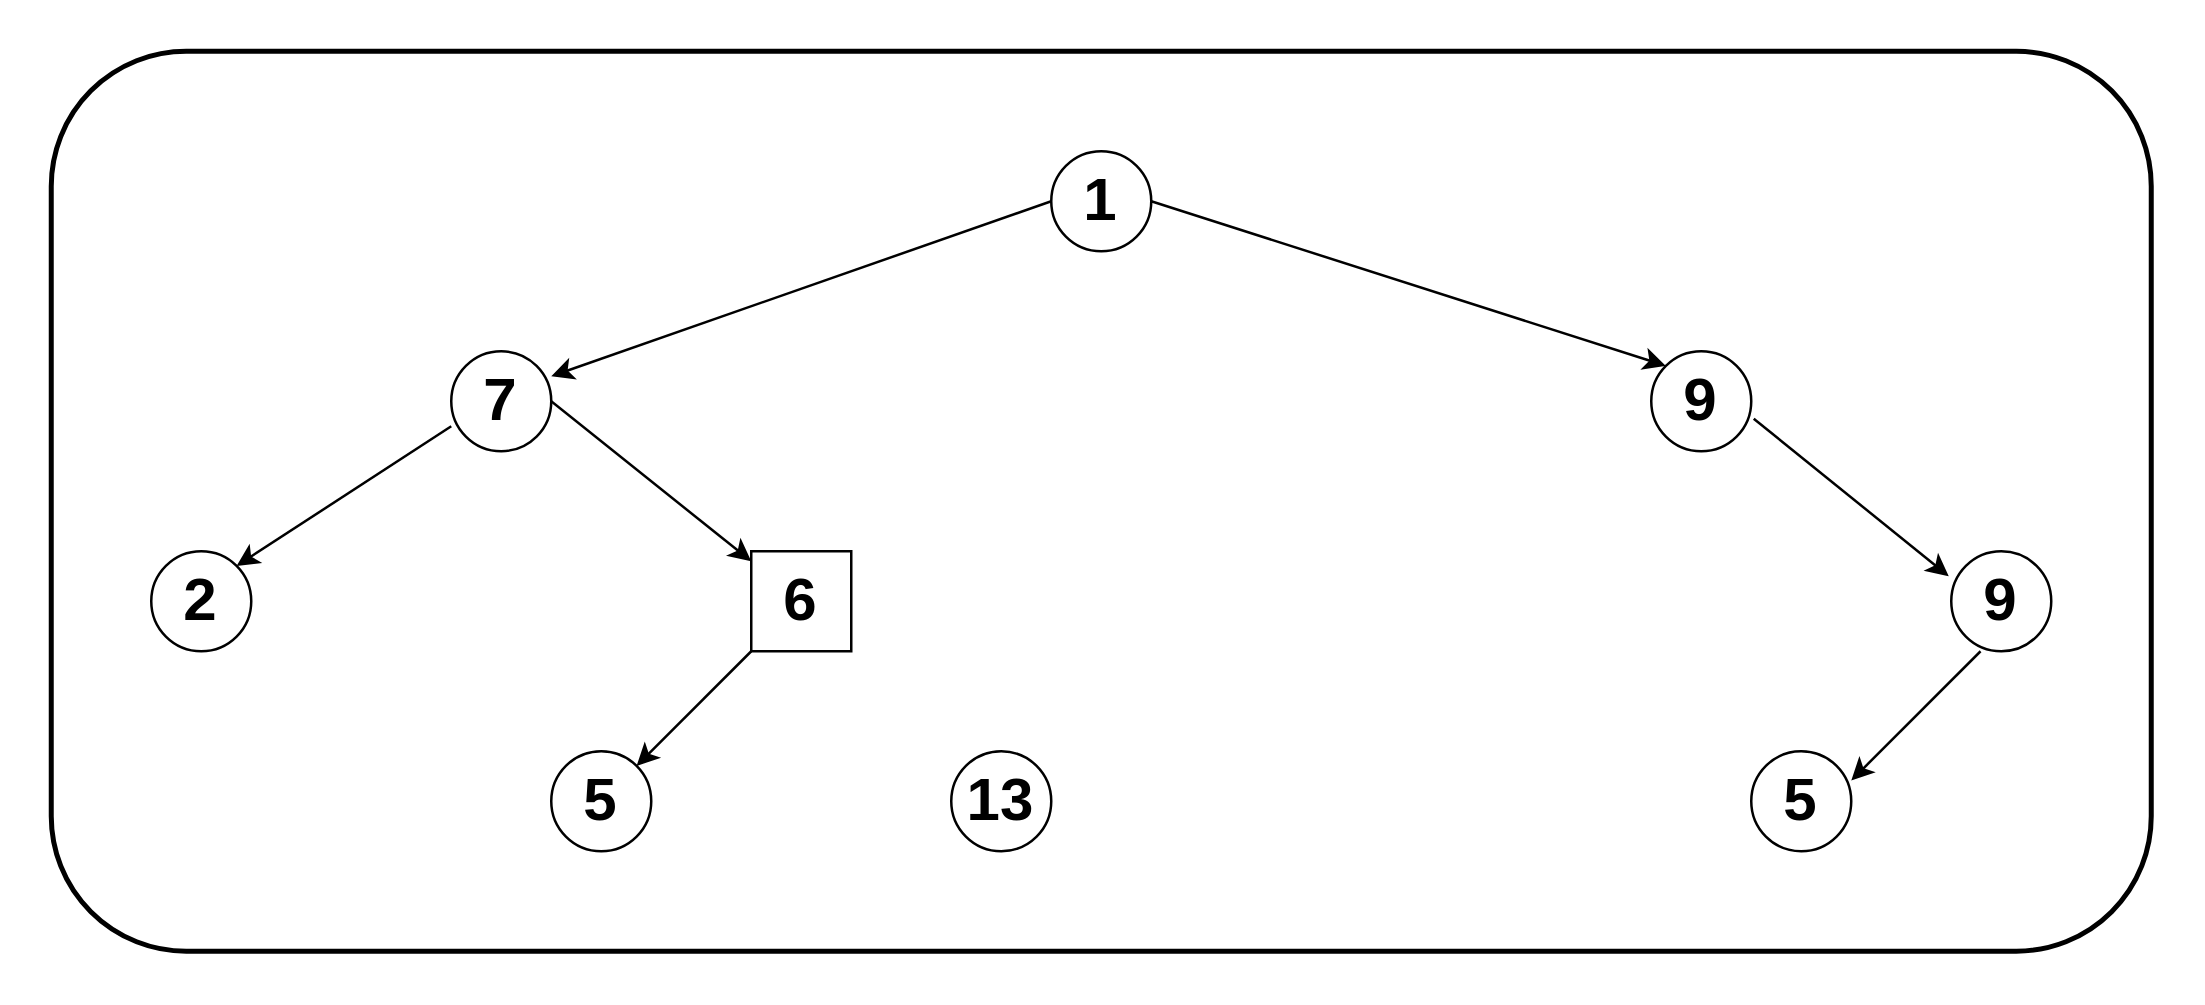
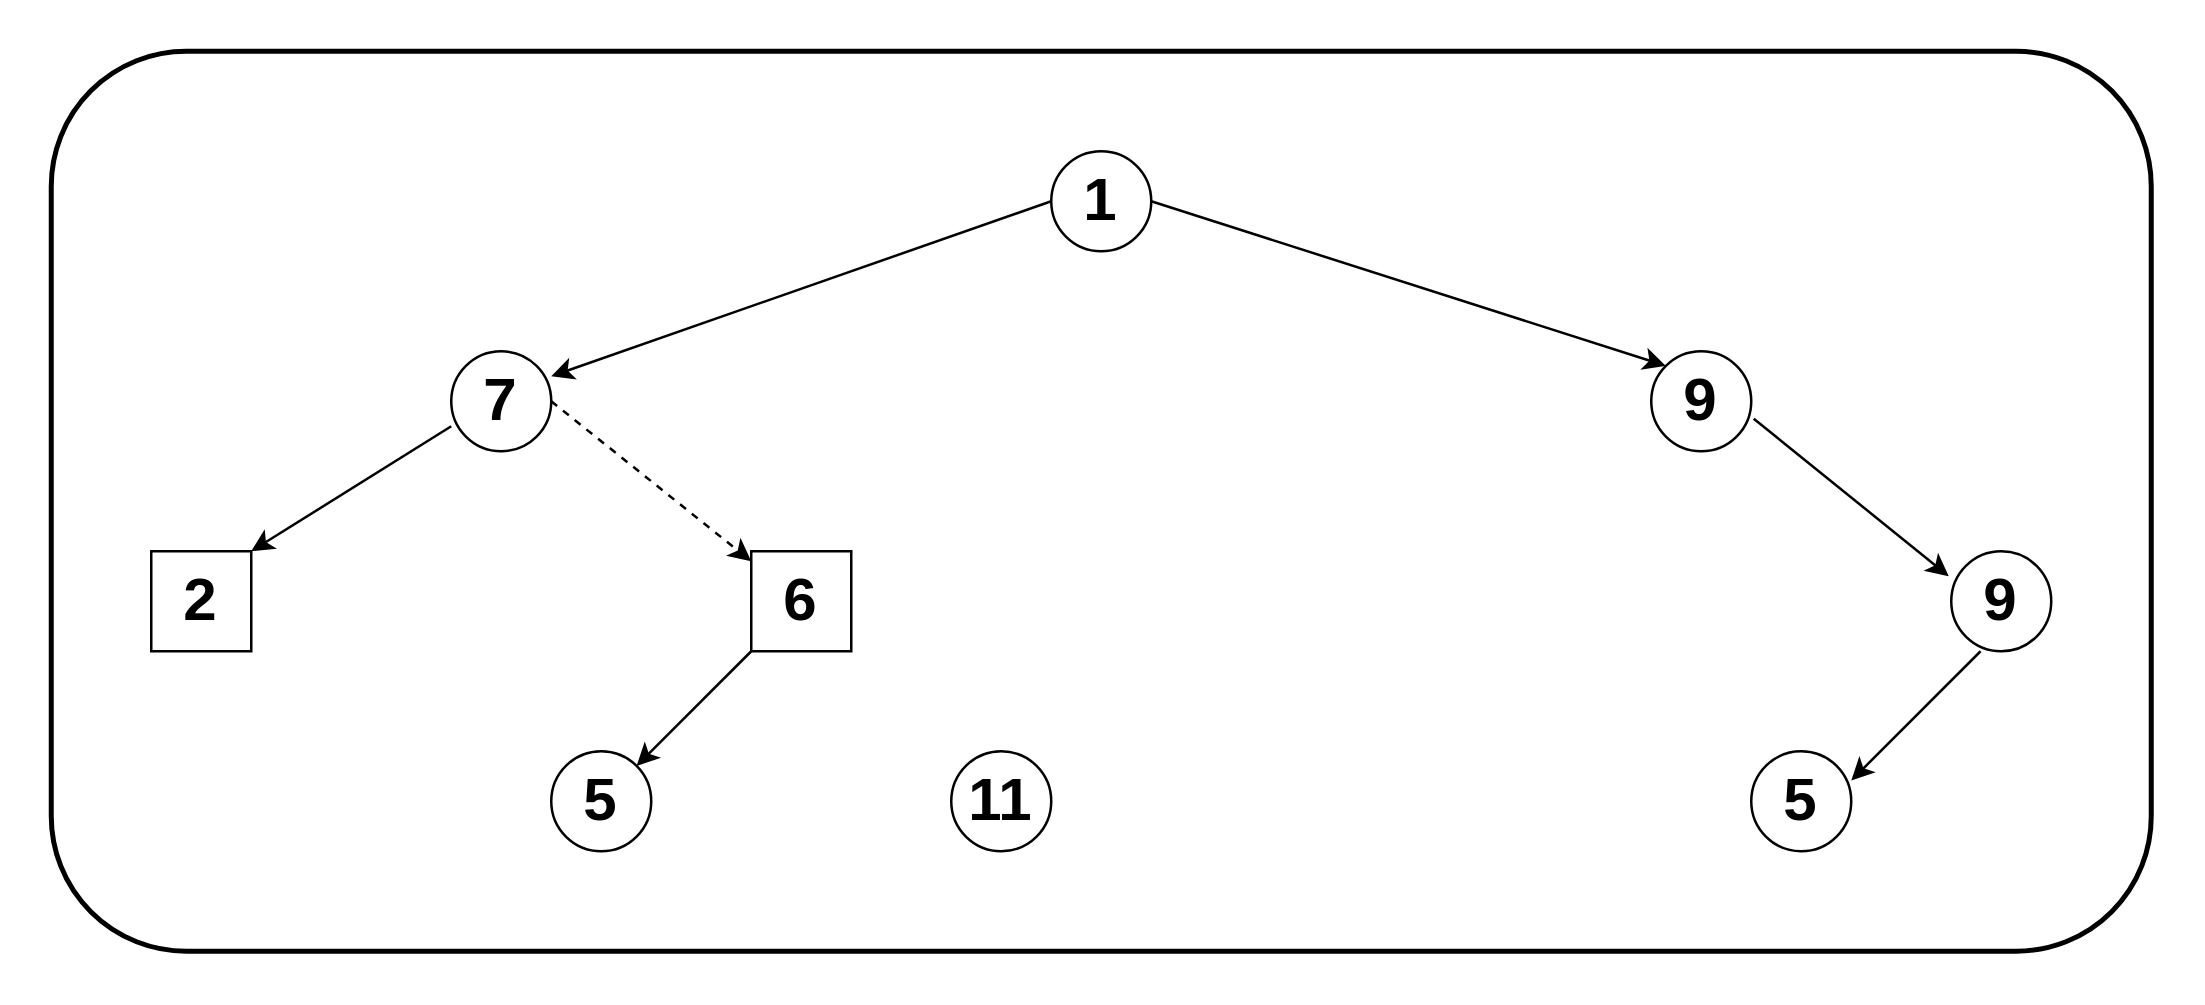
(646, 477) -> (646, 477)
(201, 601) -> (201, 601)
(1001, 801) -> (1001, 801)
